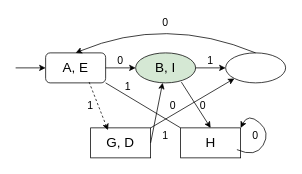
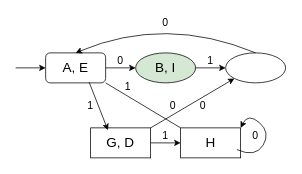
(195, 103) -> none
(97, 104) -> (97, 104)
(156, 115) -> (174, 143)
